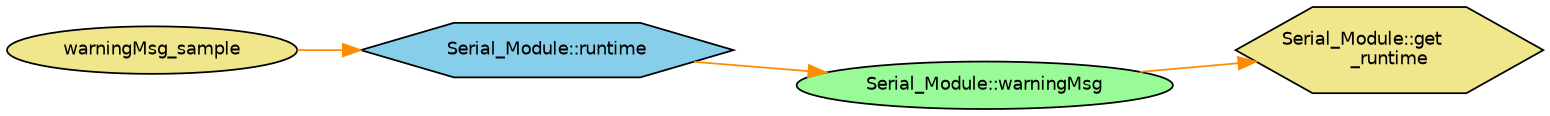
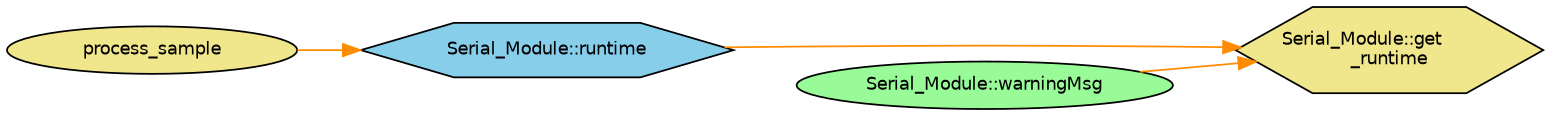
(152, 50) -> (152, 50)
(751, 67) -> (974, 46)
